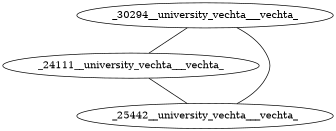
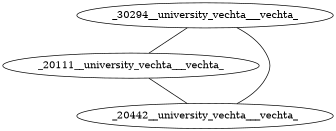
(131, 66) -> (131, 66)
(205, 116) -> (205, 116)
